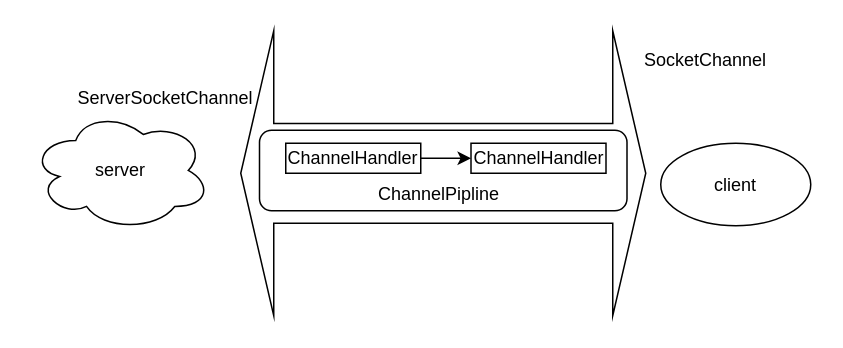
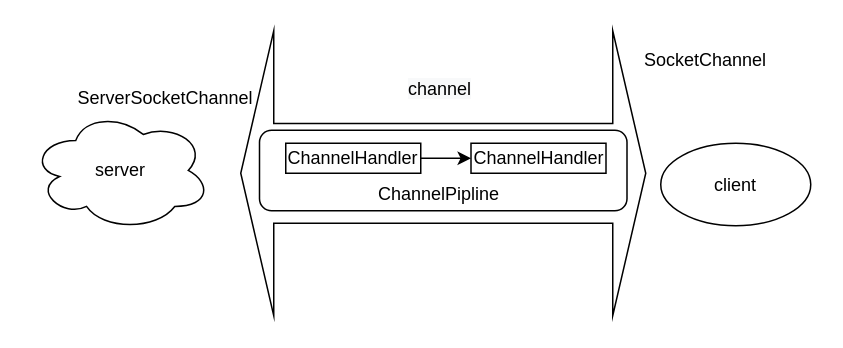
none -> (458, 91)
